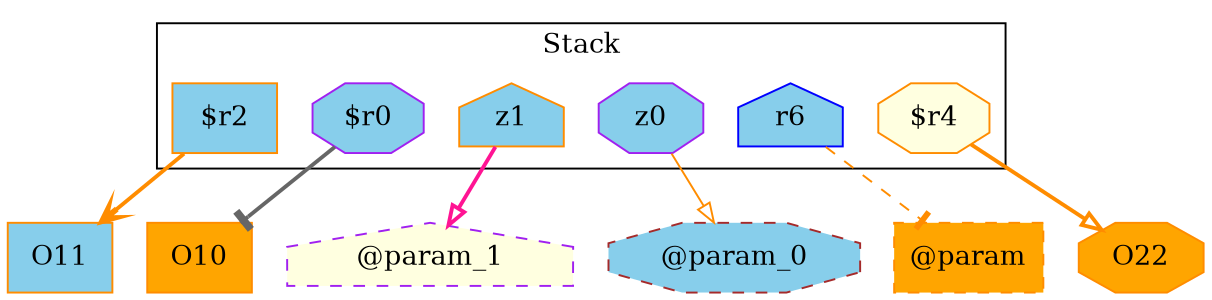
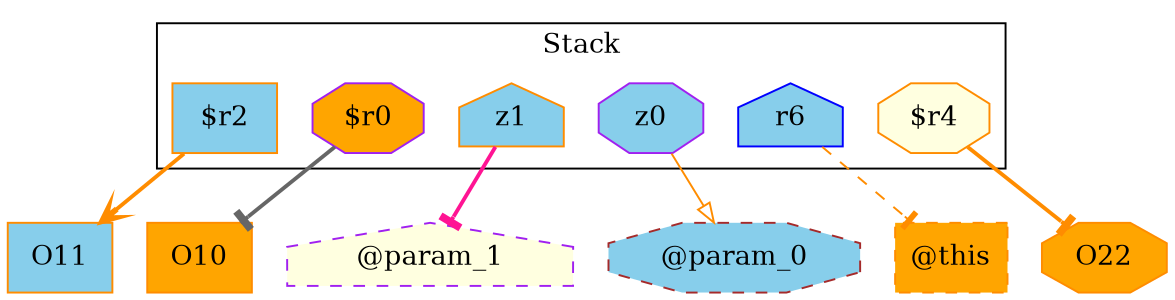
(368, 118) -> (368, 118)
(475, 181) -> (475, 182)
(1028, 182) -> (1014, 184)
(969, 258) -> (951, 258)
